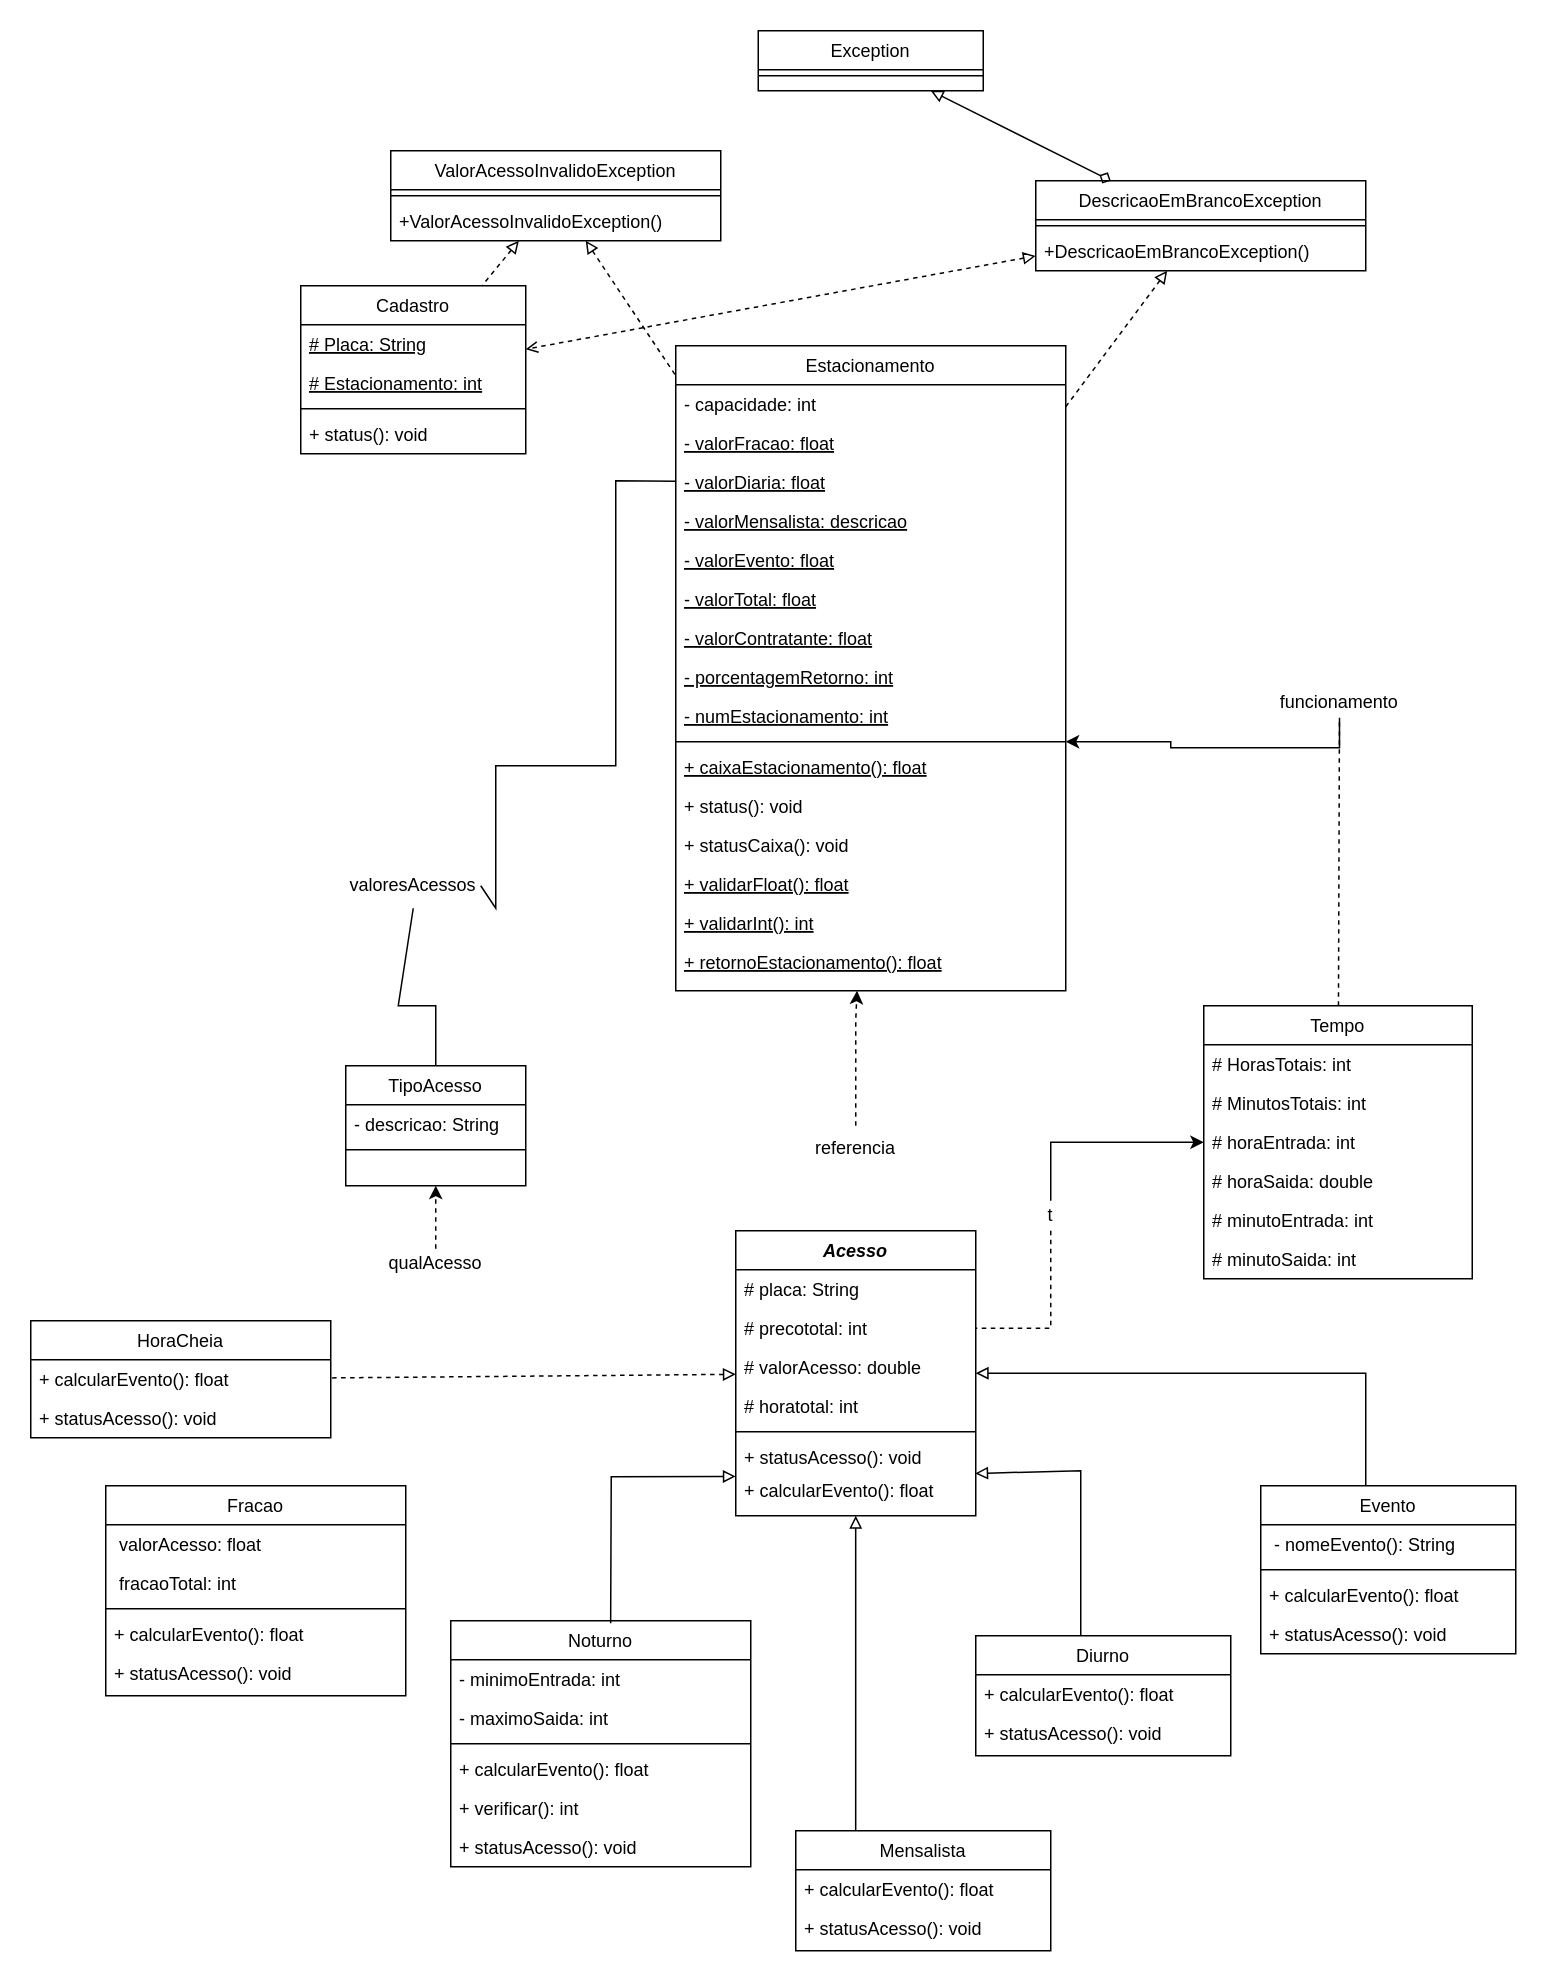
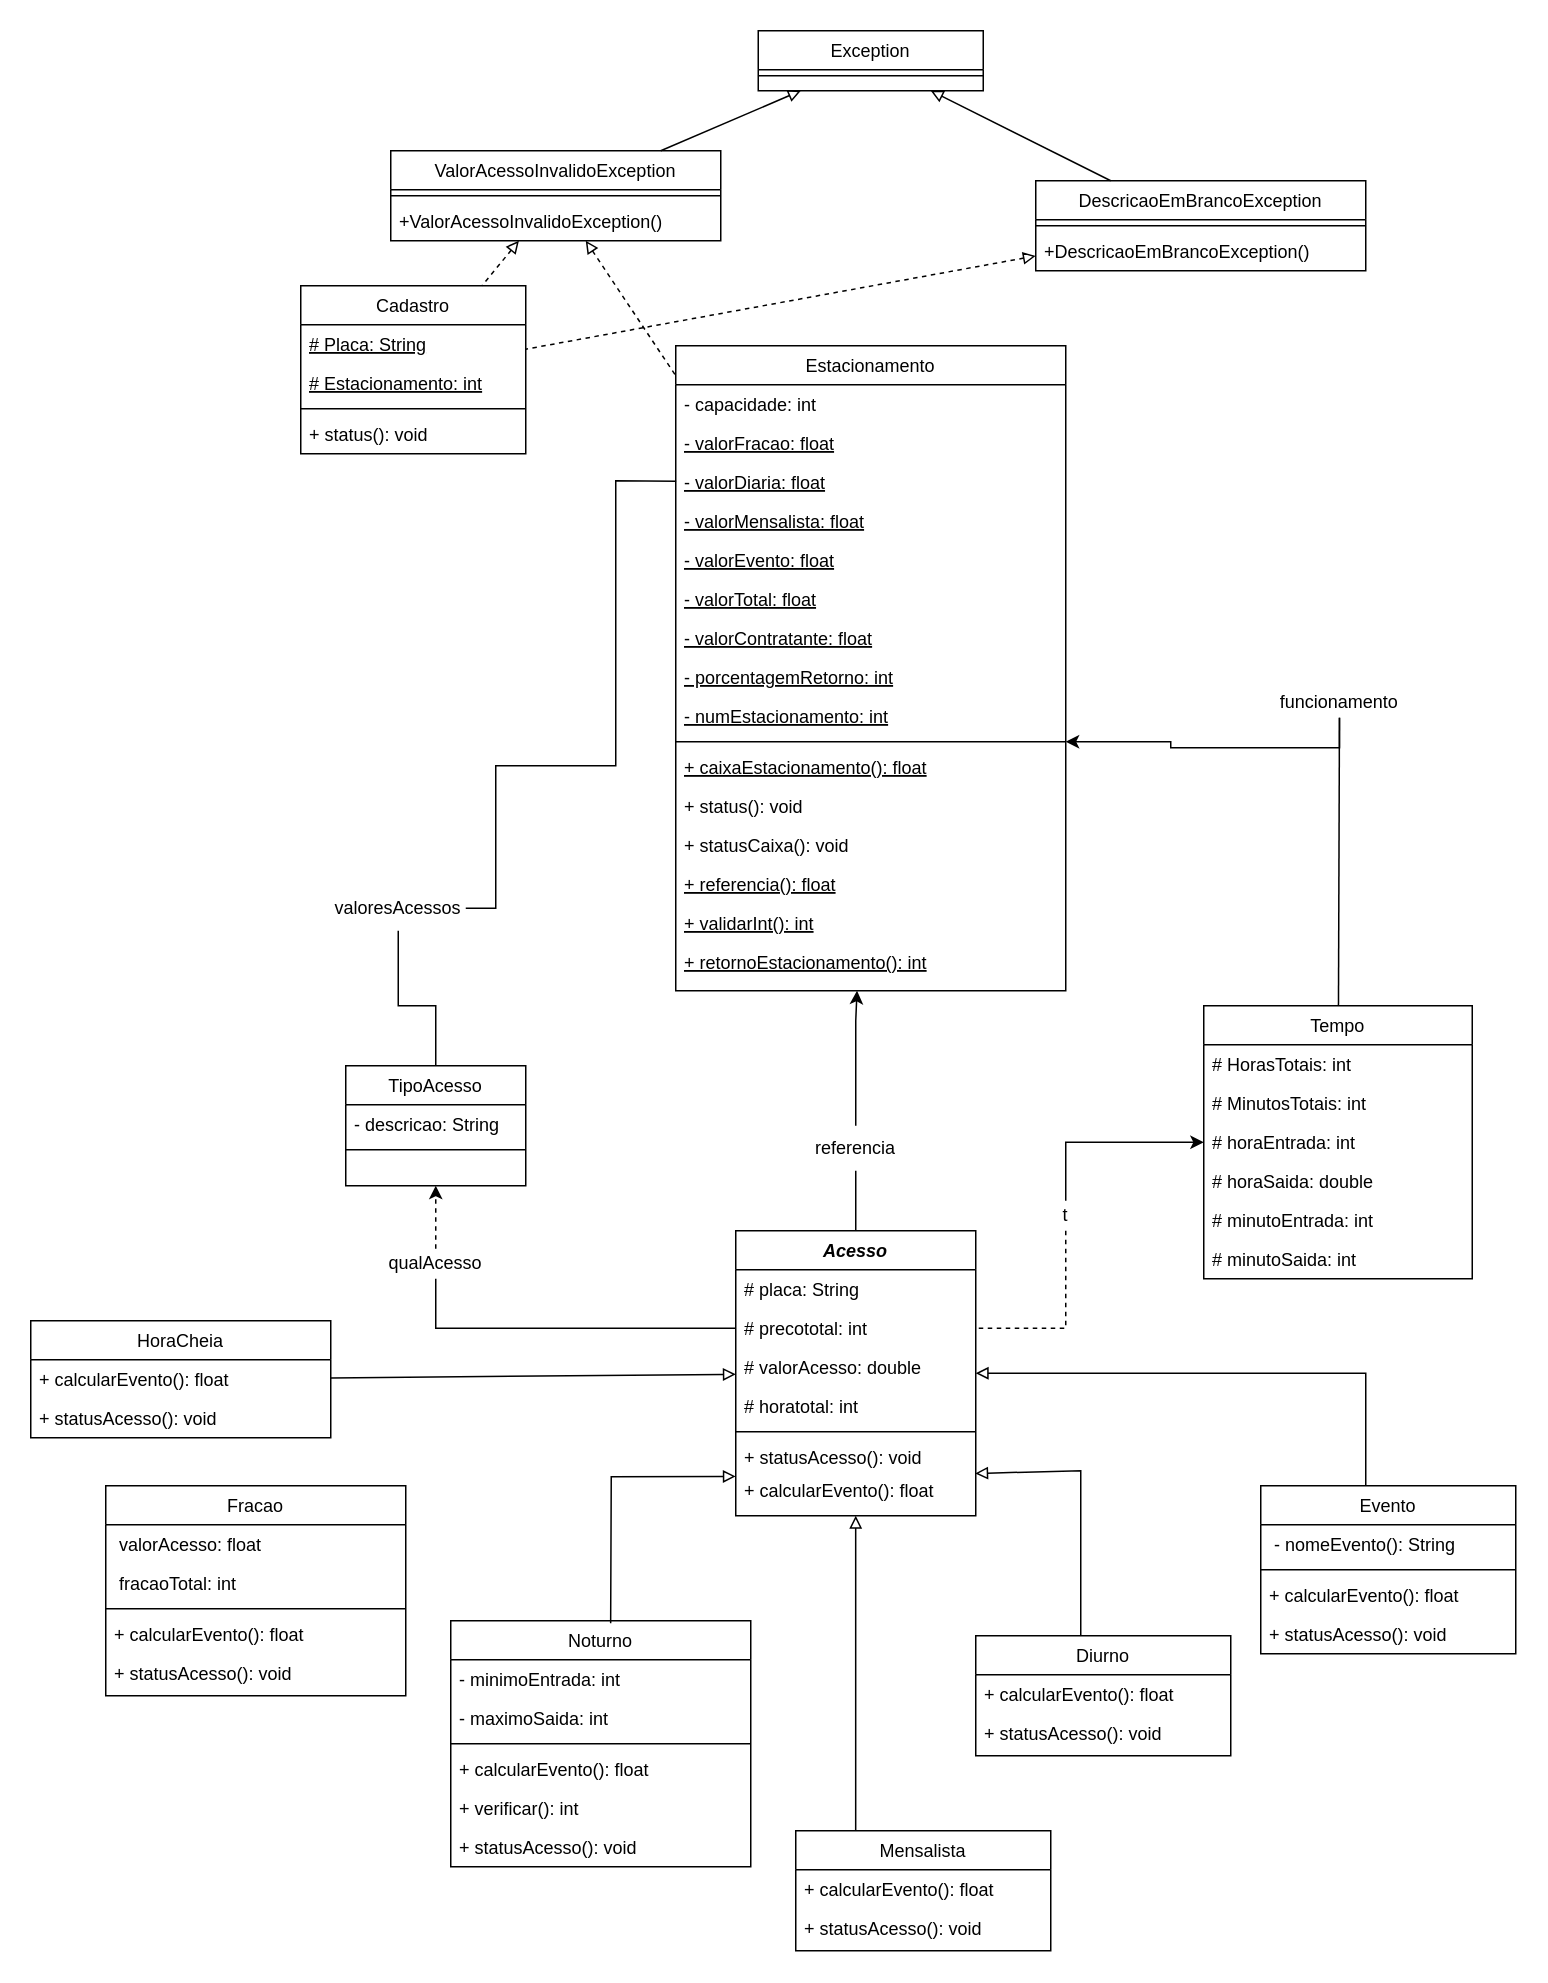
none -> (725, 123)
(1100, 175) -> (1104, 178)
(1114, 342) -> none
(532, 348) -> (531, 348)
(809, 522) -> (789, 522)
(1339, 878) -> (1339, 878)
(784, 885) -> (778, 885)
(413, 886) -> (398, 908)
(834, 963) -> (824, 963)
(856, 1062) -> (856, 1062)
none -> (856, 1201)
(1051, 1216) -> (1066, 1216)
none -> (560, 1328)
(527, 1376) -> (527, 1376)
